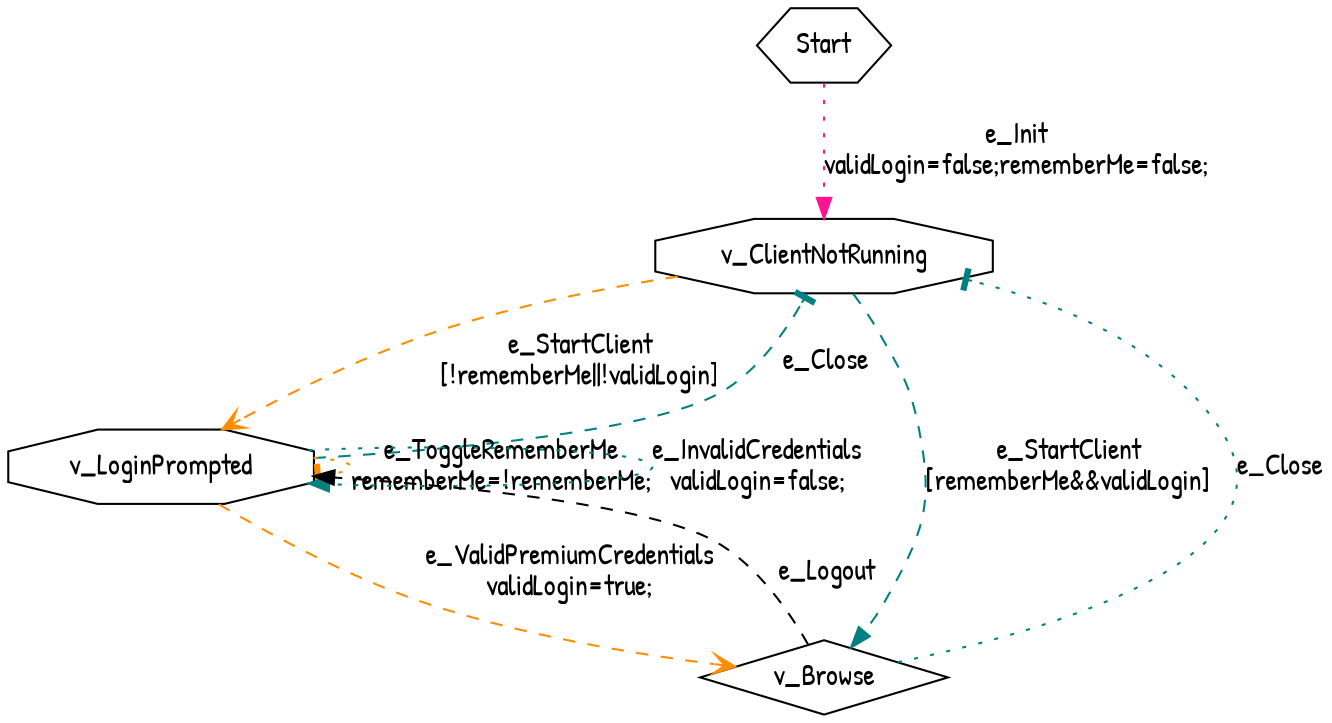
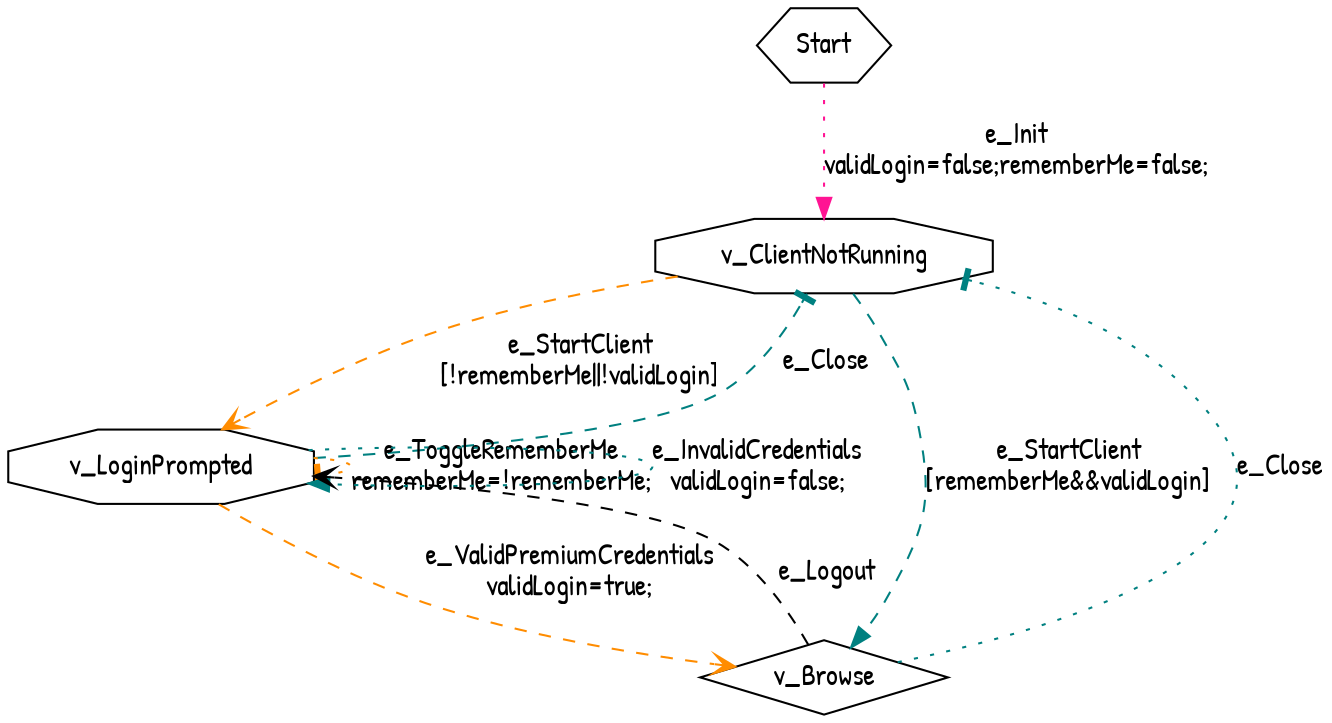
(597, 507) -> (597, 507)
